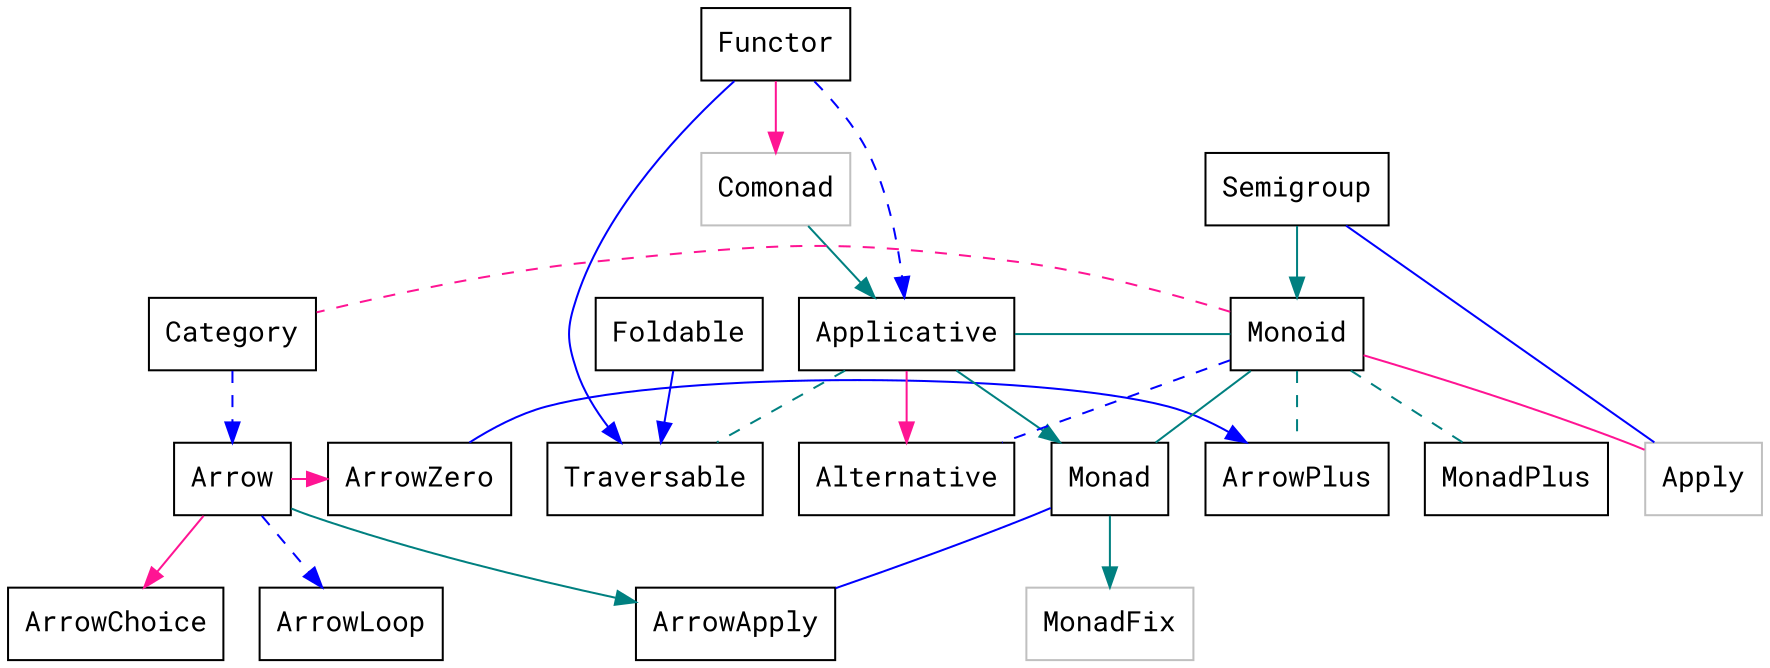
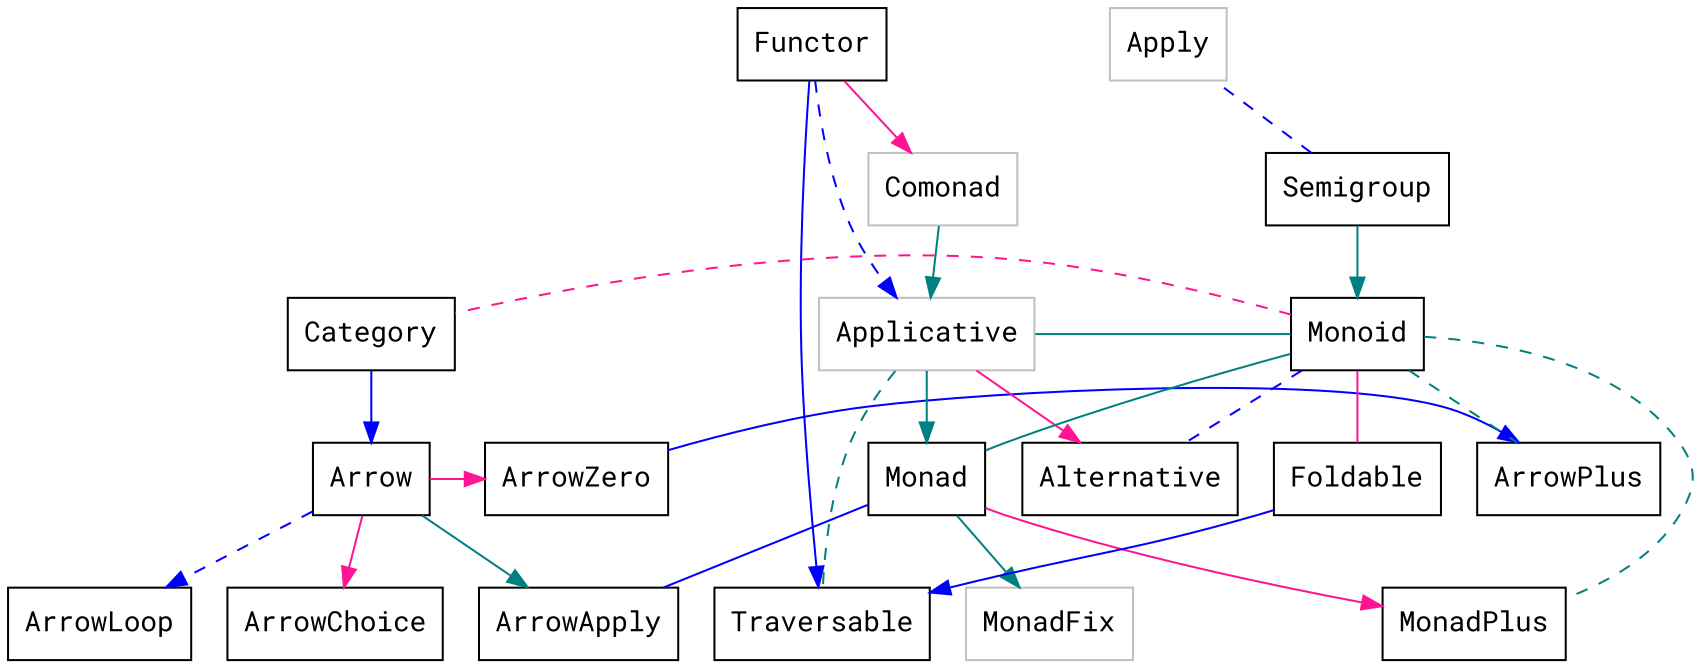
(907, 334) -> (927, 334)
(1500, 334) -> (1263, 117)
(232, 397) -> (371, 397)
(1505, 400) -> (1357, 407)
none -> (1172, 562)
